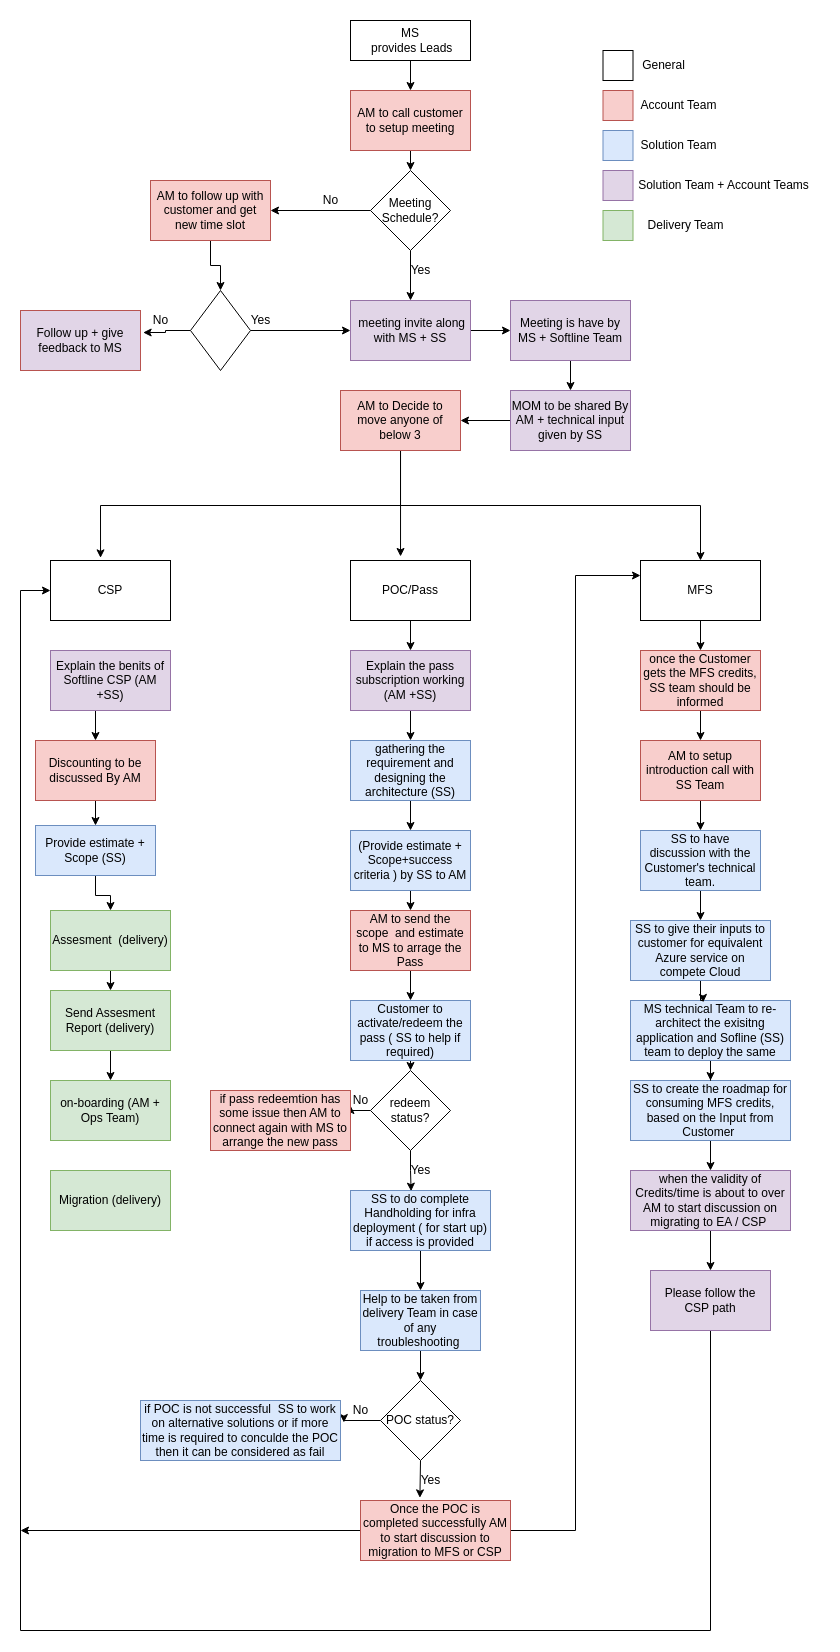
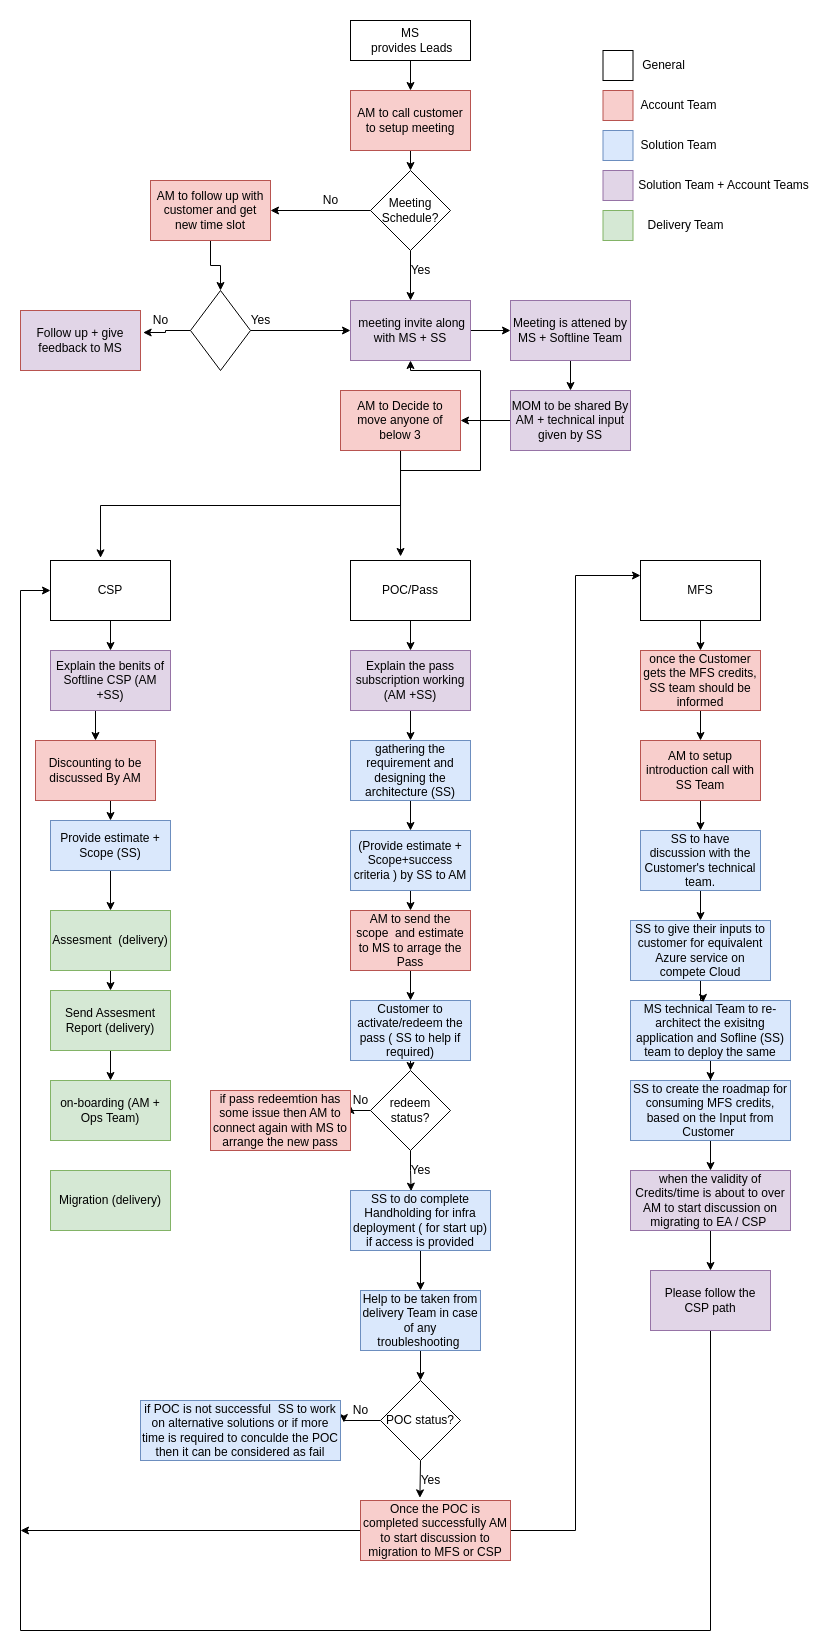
(571, 331) -> (571, 331)
(575, 506) -> (481, 424)
none -> (111, 632)
(96, 851) -> (111, 846)
